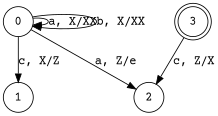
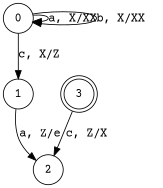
(80, 57) -> (17, 134)
